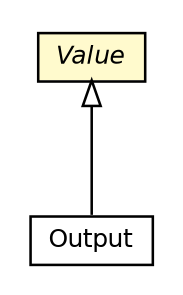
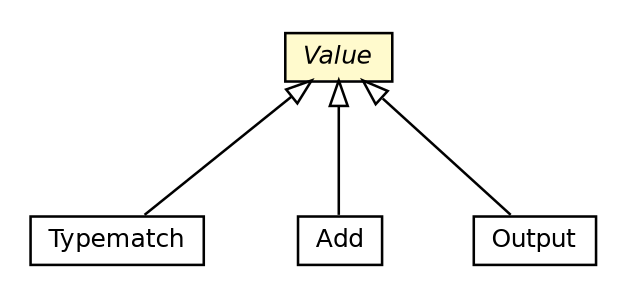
none -> (117, 239)
none -> (339, 239)
